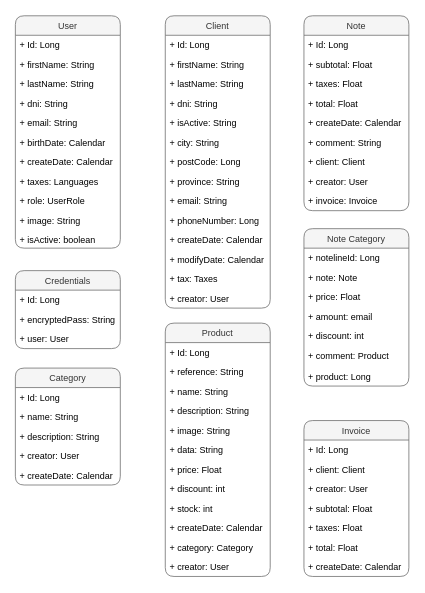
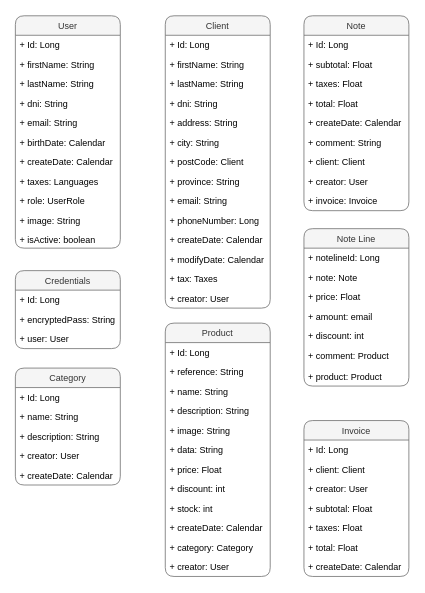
(208, 123) -> (208, 123)
(206, 162) -> (209, 162)
(356, 239) -> (356, 239)
(343, 377) -> (350, 377)
